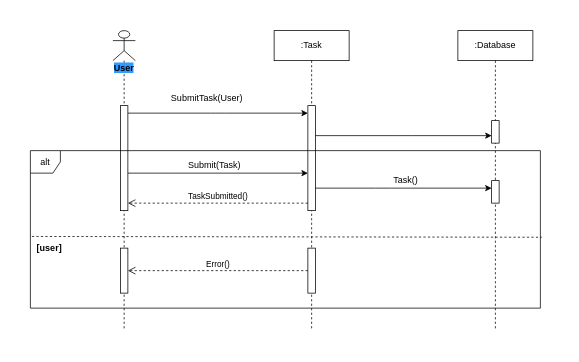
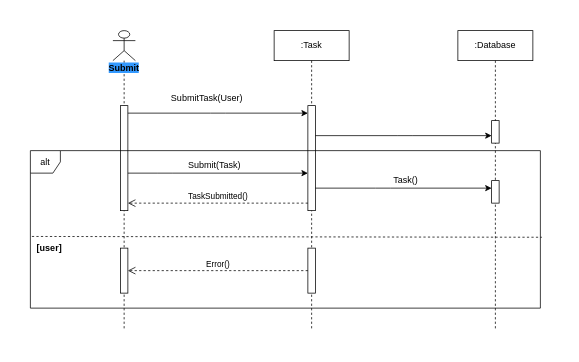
(124, 68) -> (124, 73)
